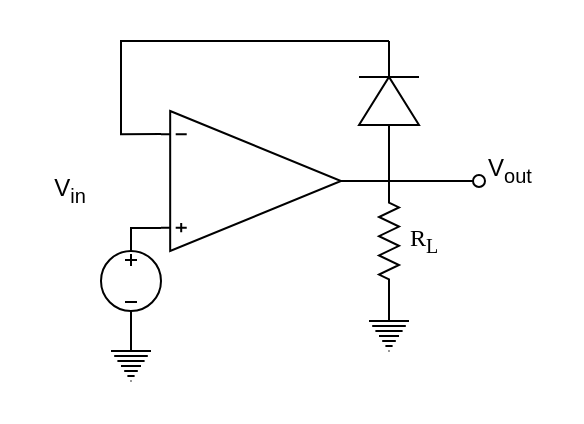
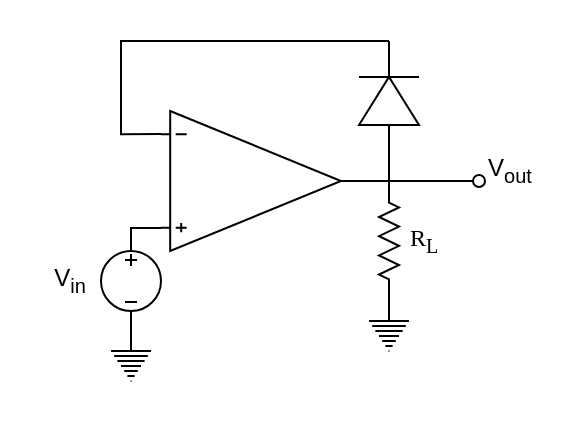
(71, 191) -> (71, 281)
